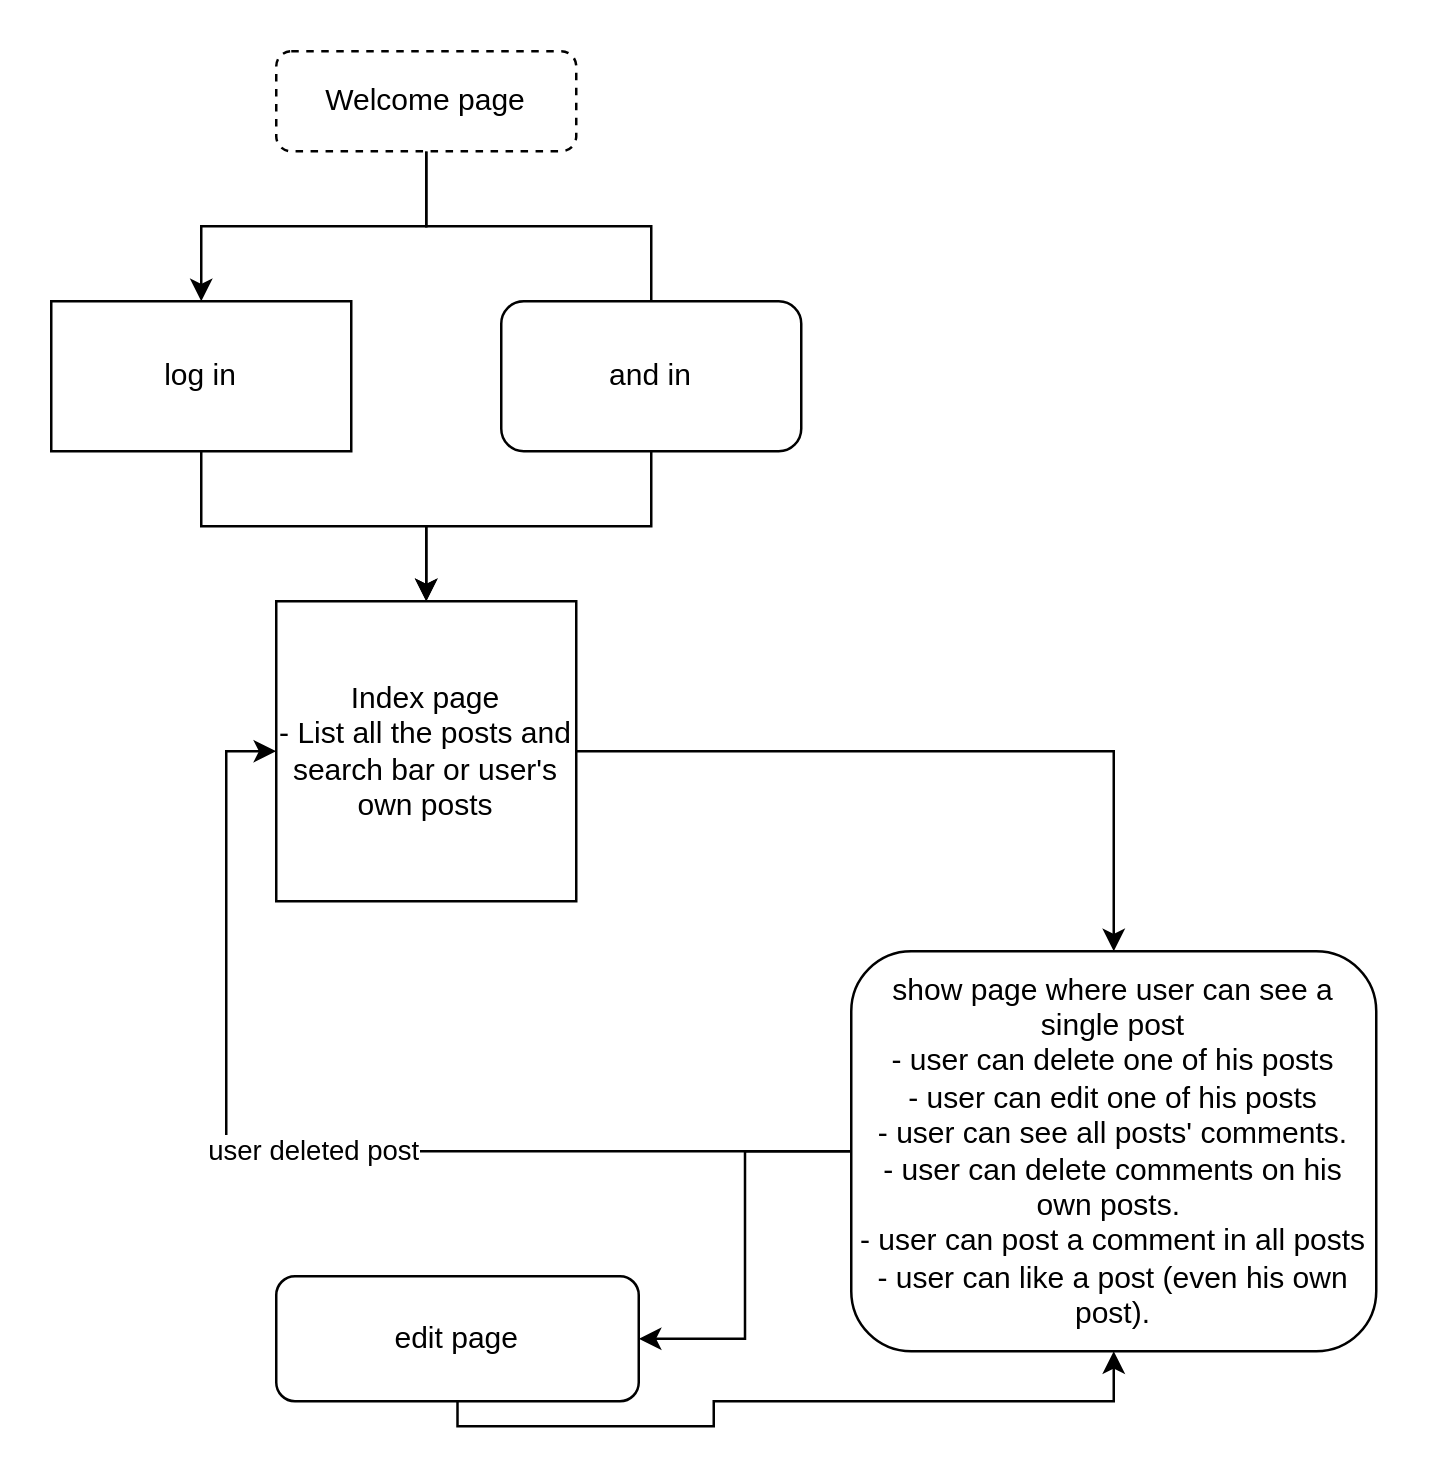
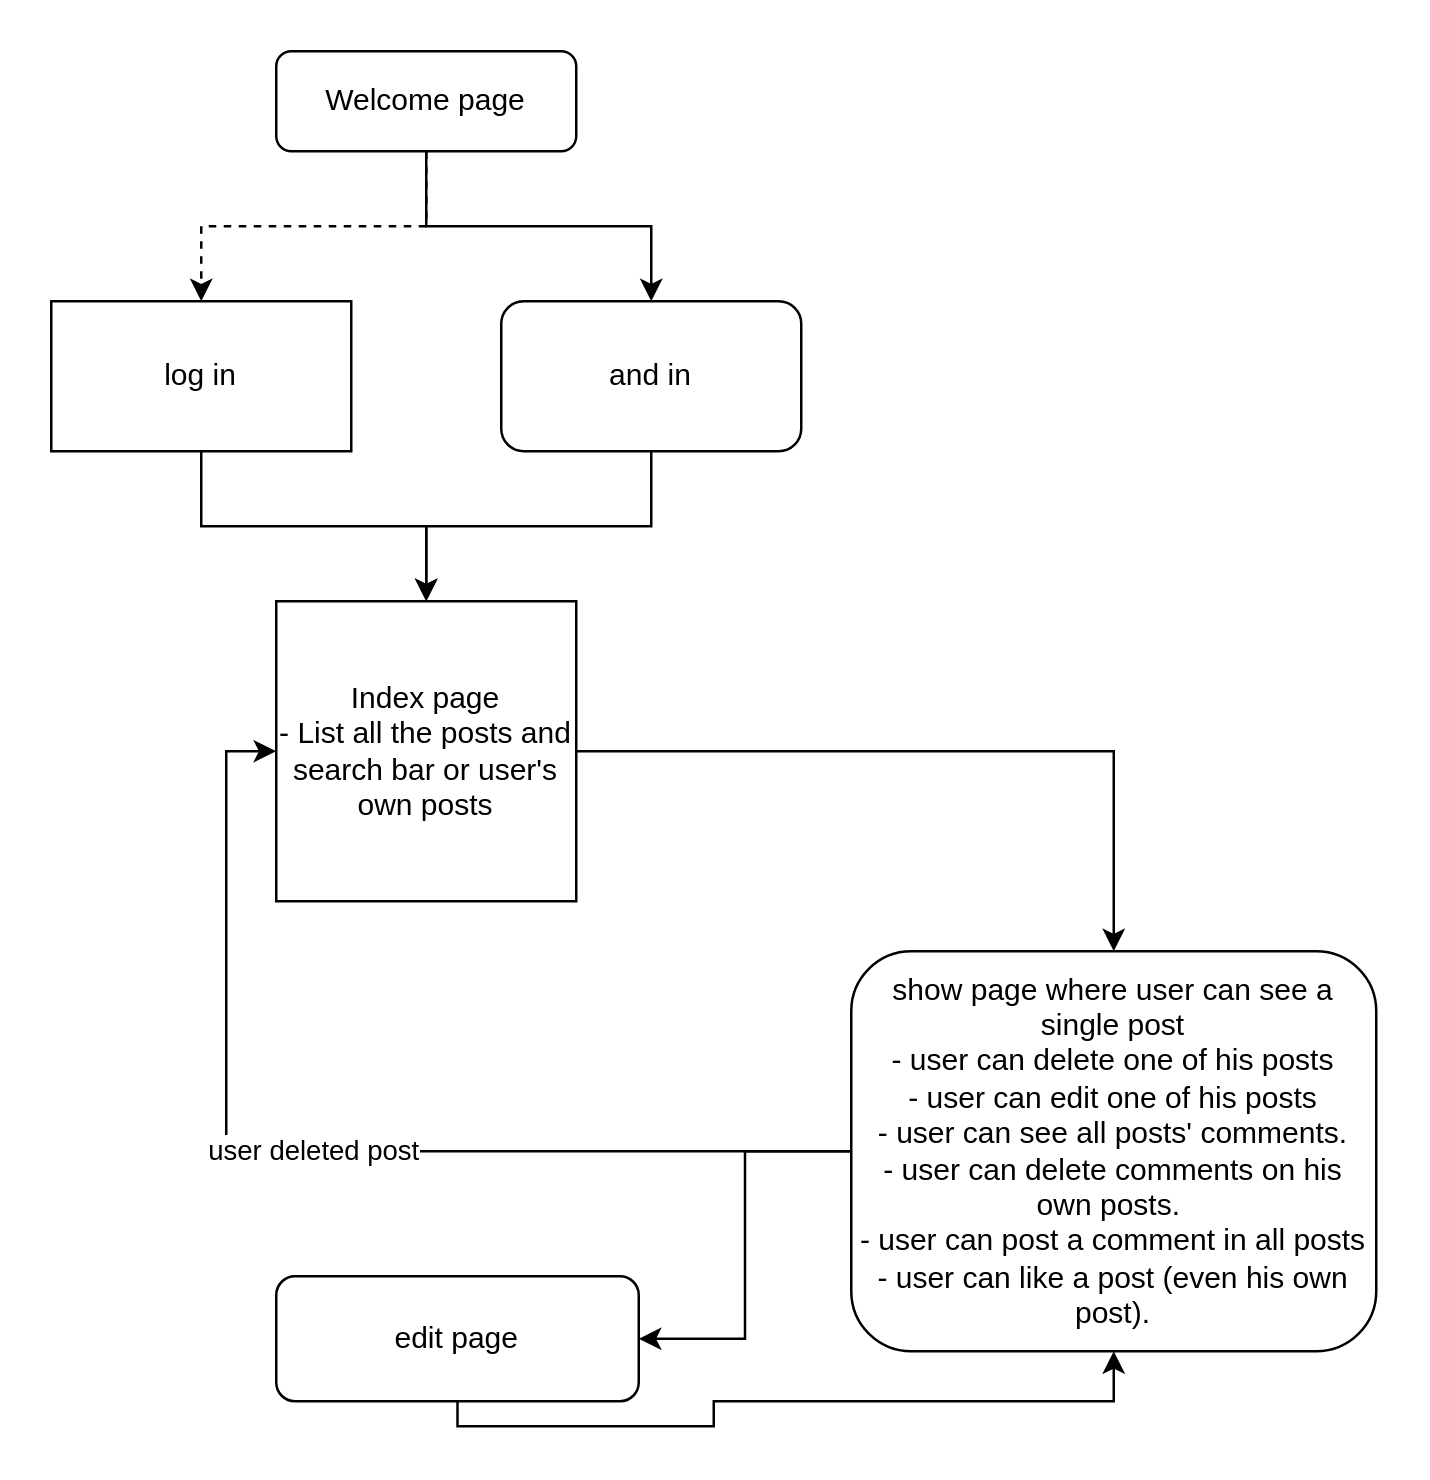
(426, 101) -> (426, 101)
(281, 226) -> (281, 226)
(651, 290) -> (651, 283)
